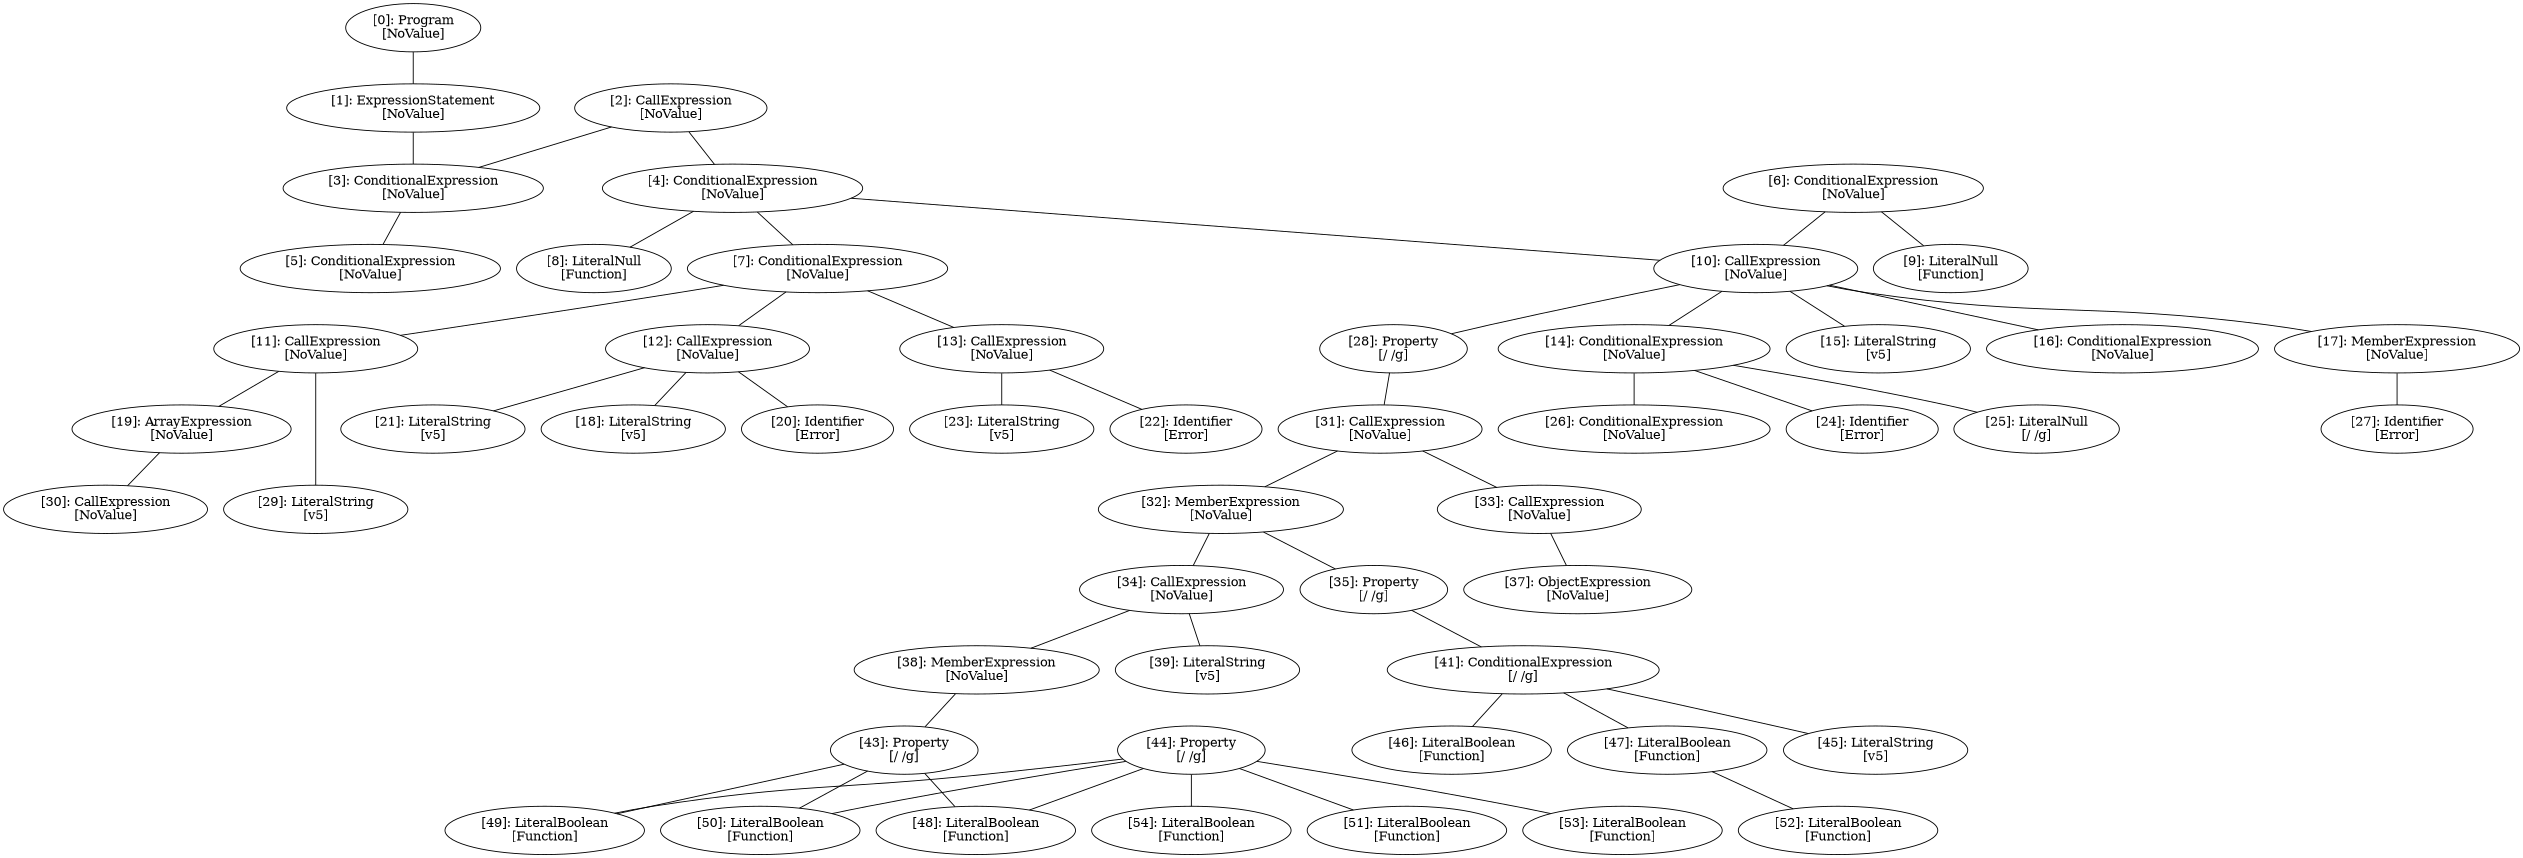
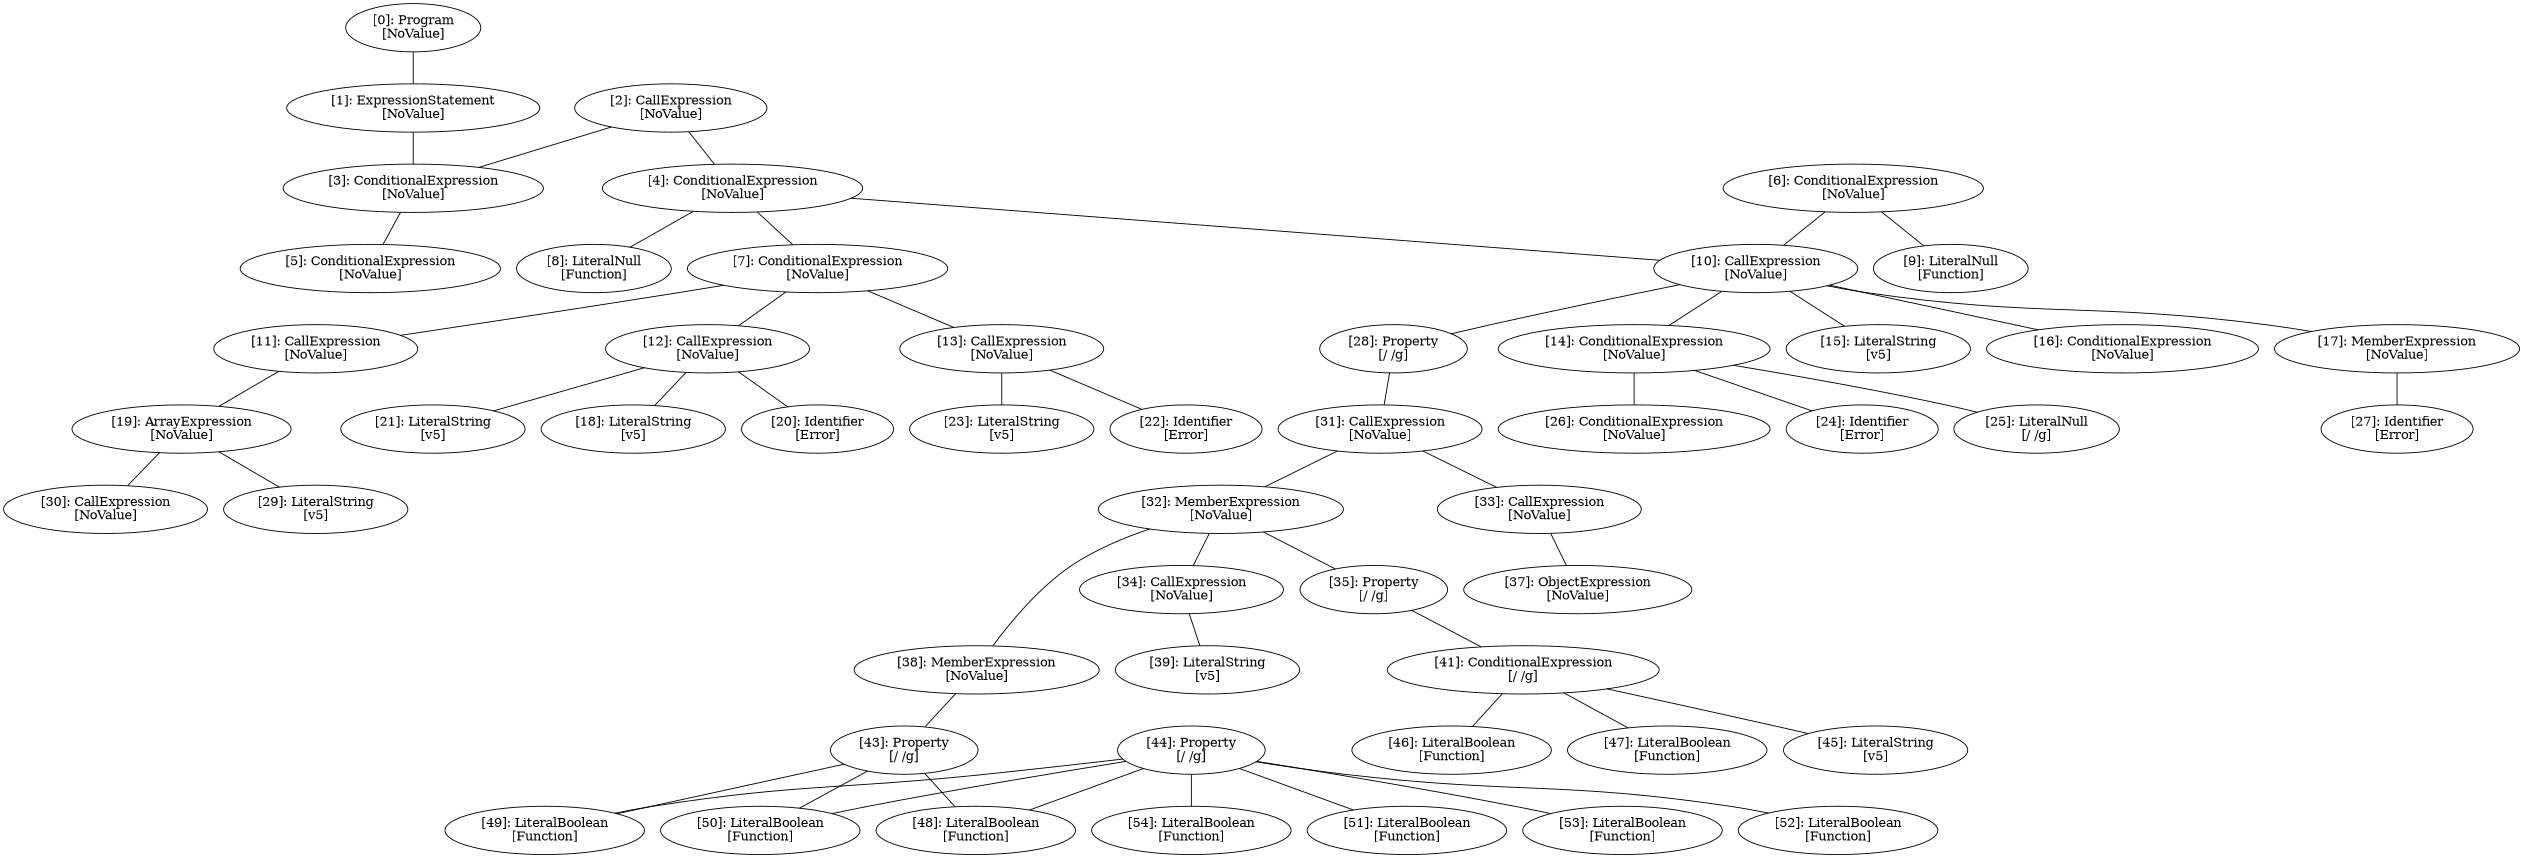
(316, 429) -> (249, 469)
(1080, 629) -> (1061, 573)
(1753, 790) -> (1512, 787)
